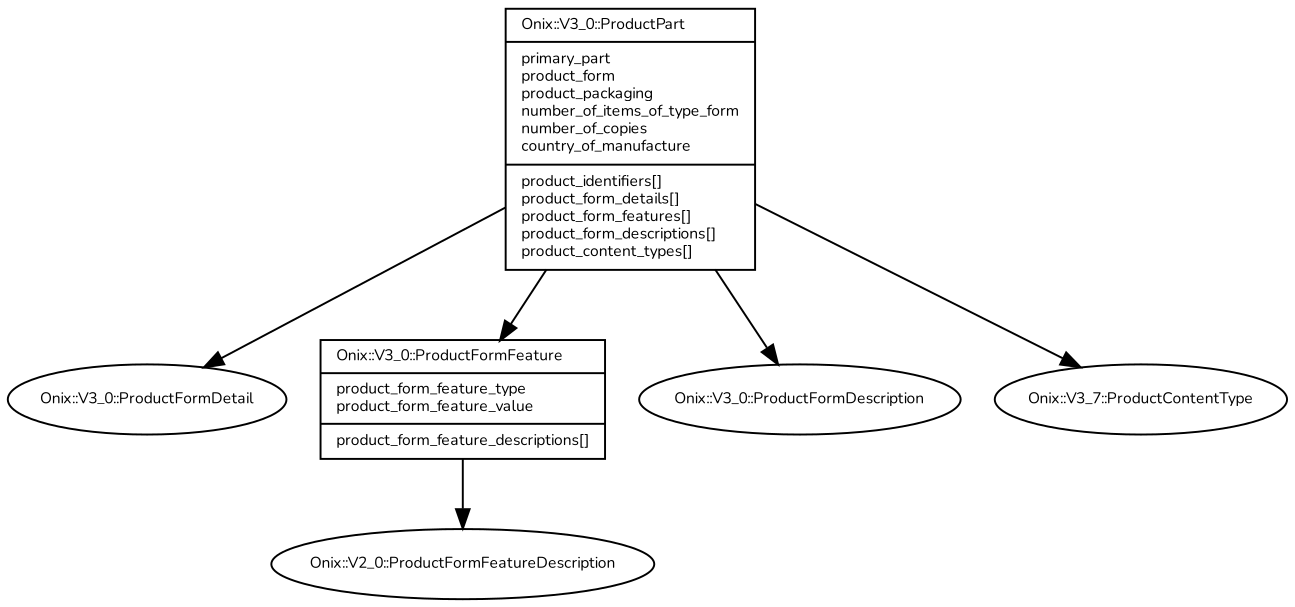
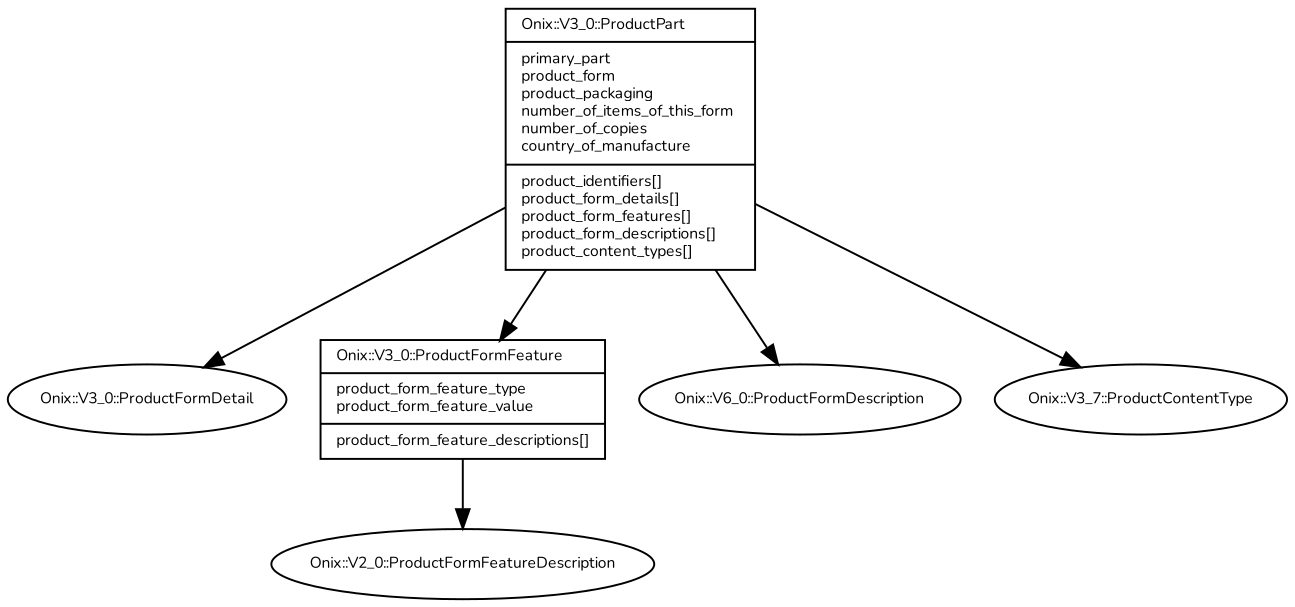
(630, 111) -> (627, 111)
(800, 399) -> (800, 399)
